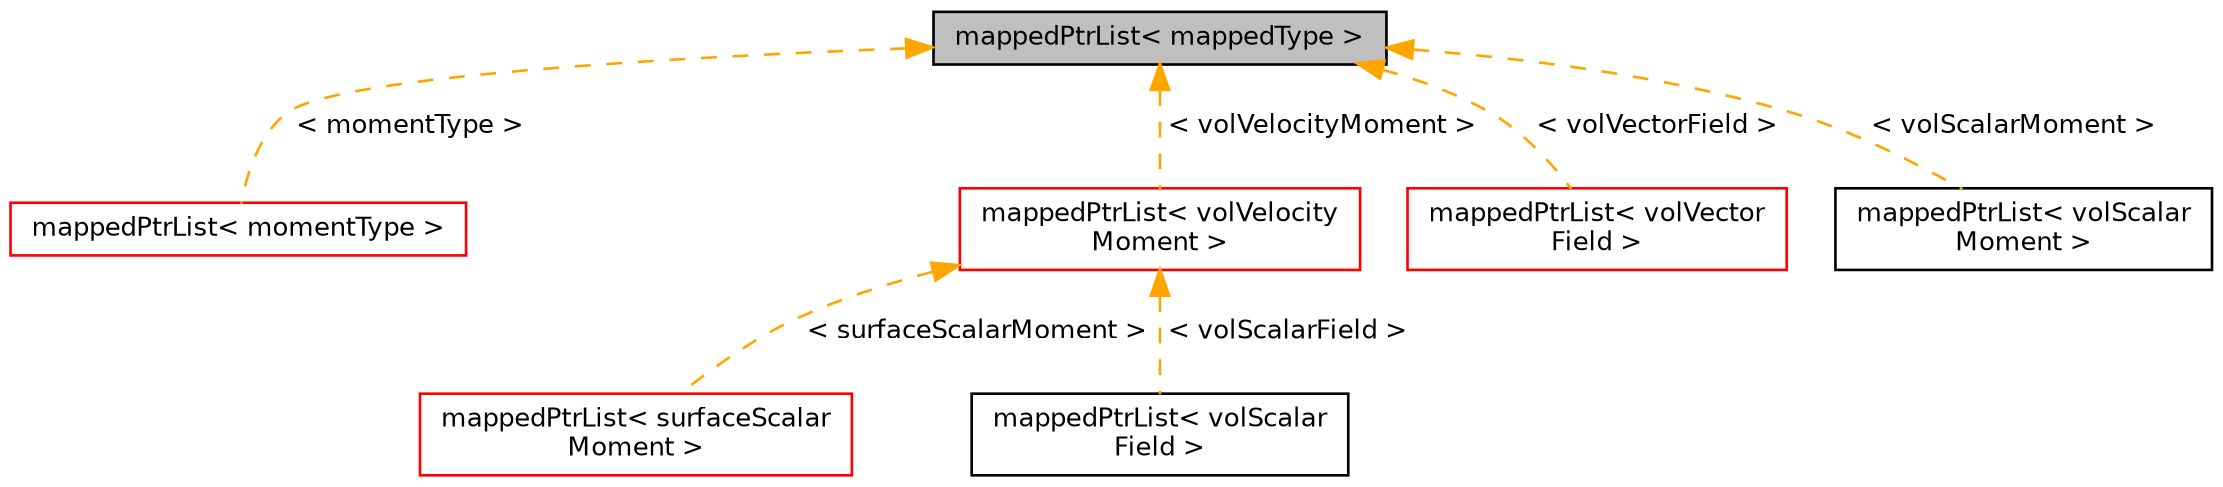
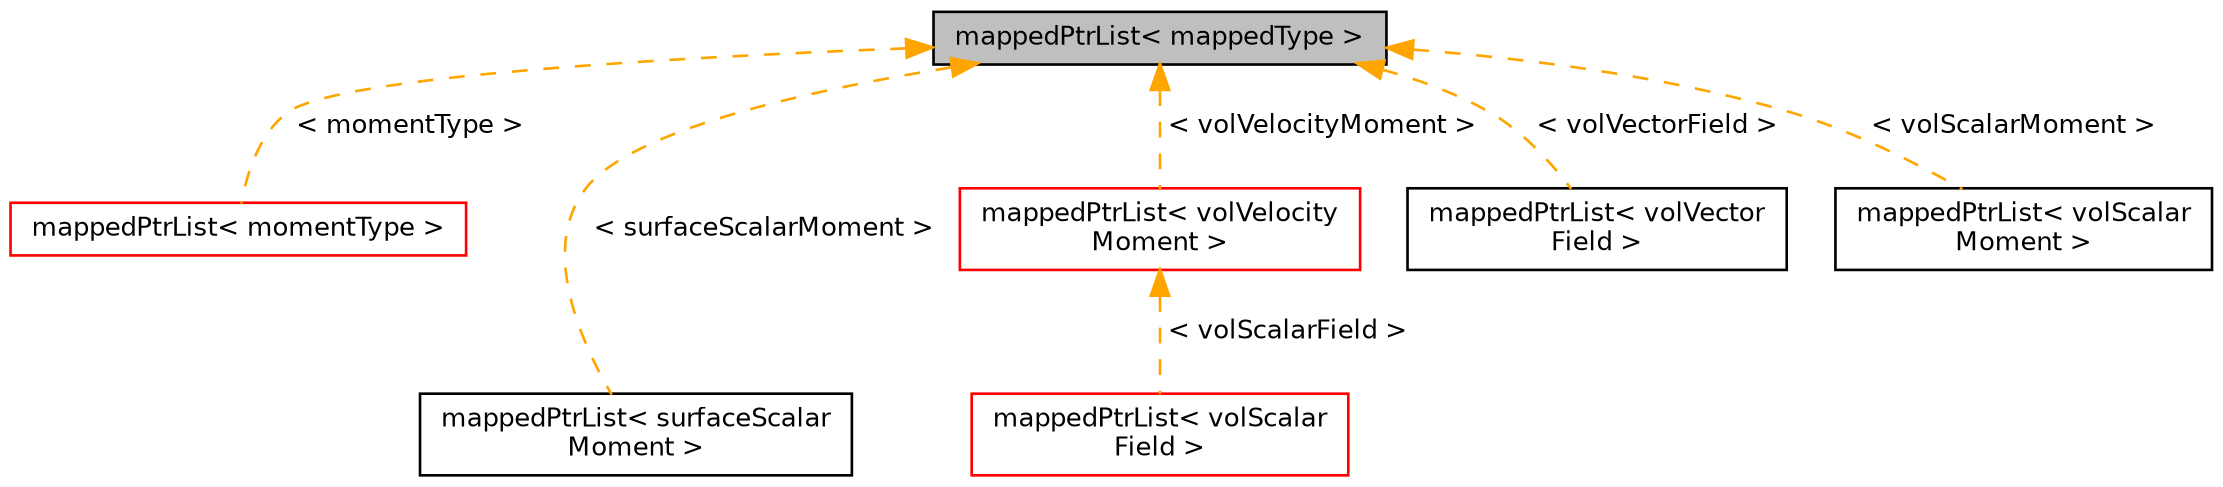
(1597, 229) -> (1597, 229)
(798, 318) -> (656, 142)
(636, 434) -> (636, 434)
(1160, 434) -> (1160, 434)
